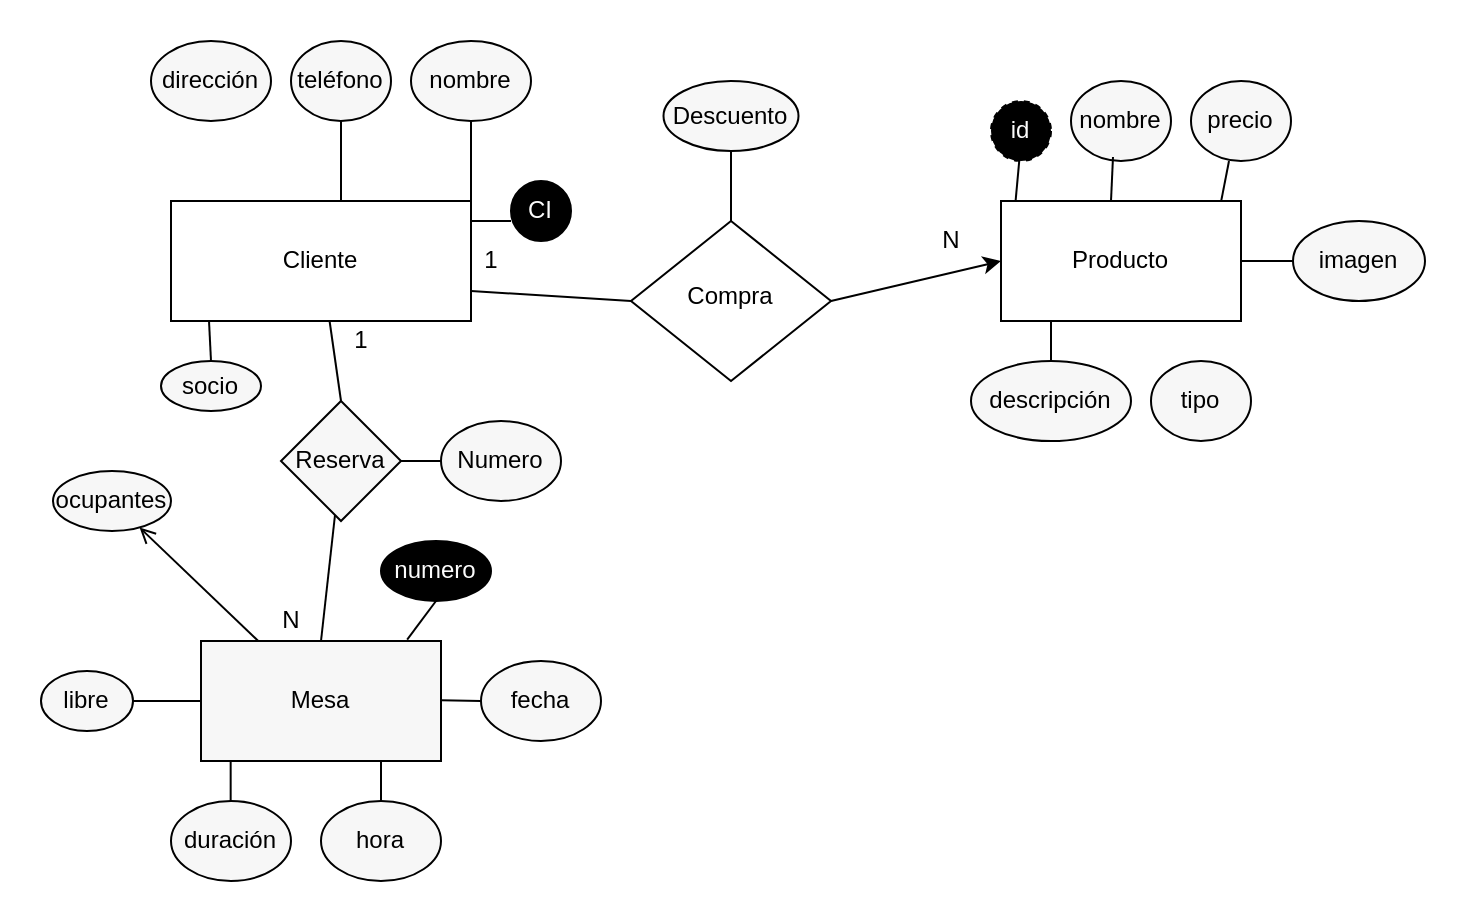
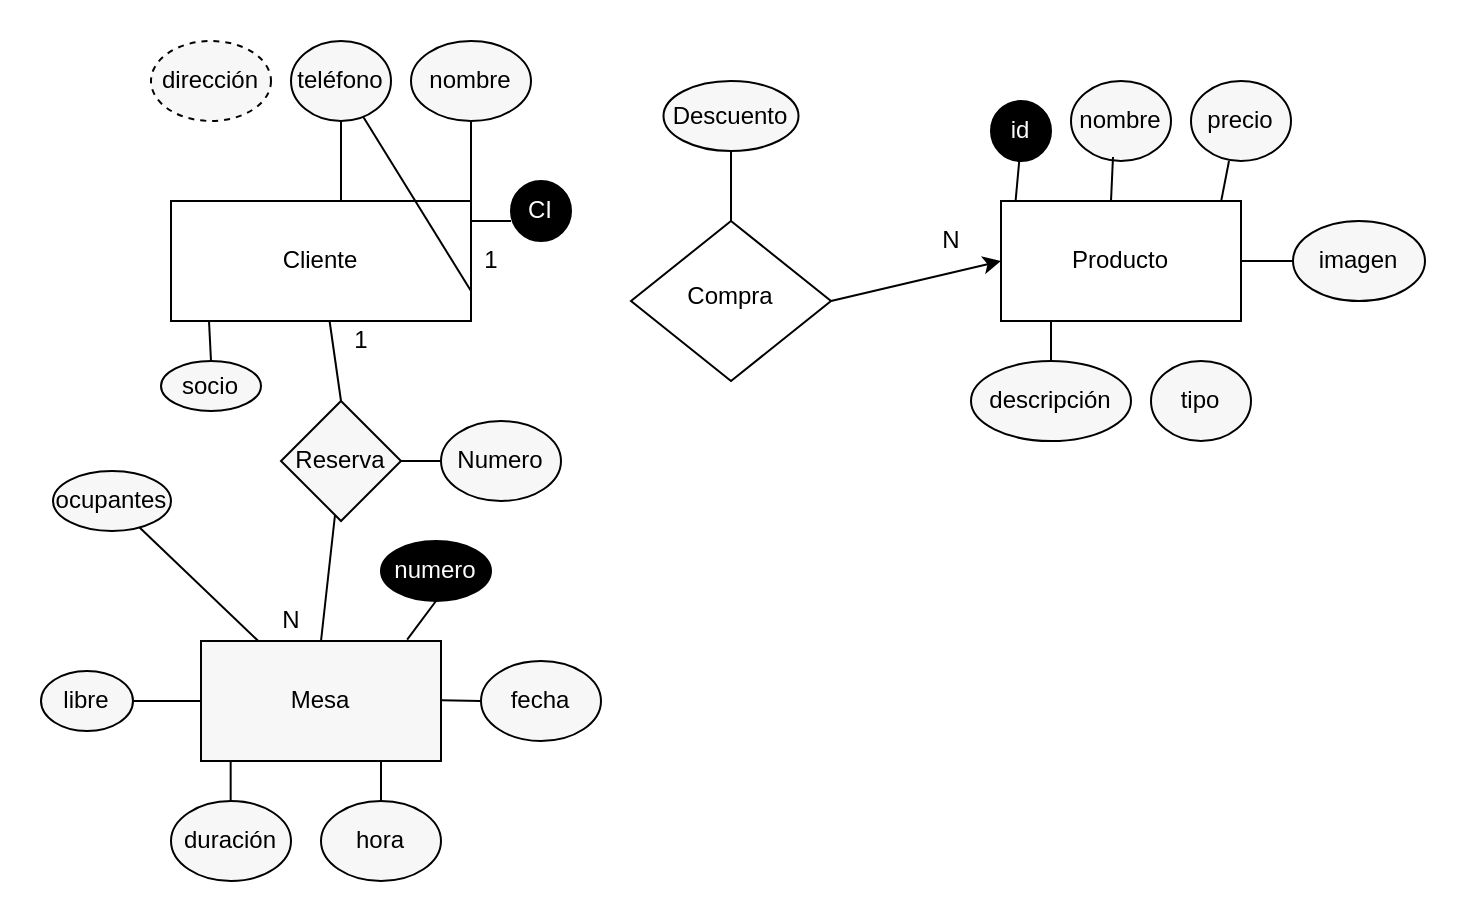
(211, 81) -> (211, 81)
(1021, 131) -> (1021, 131)
(551, 296) -> (417, 204)
(145, 533) -> (144, 532)
